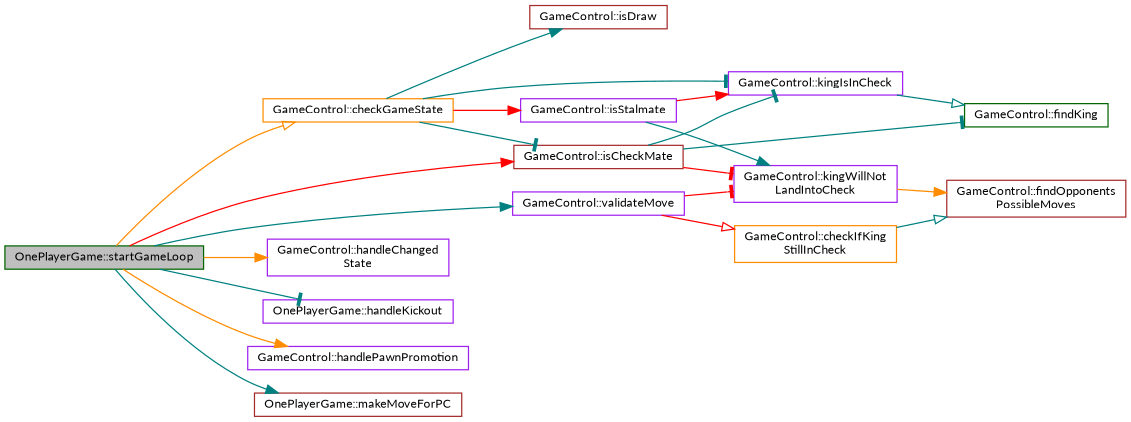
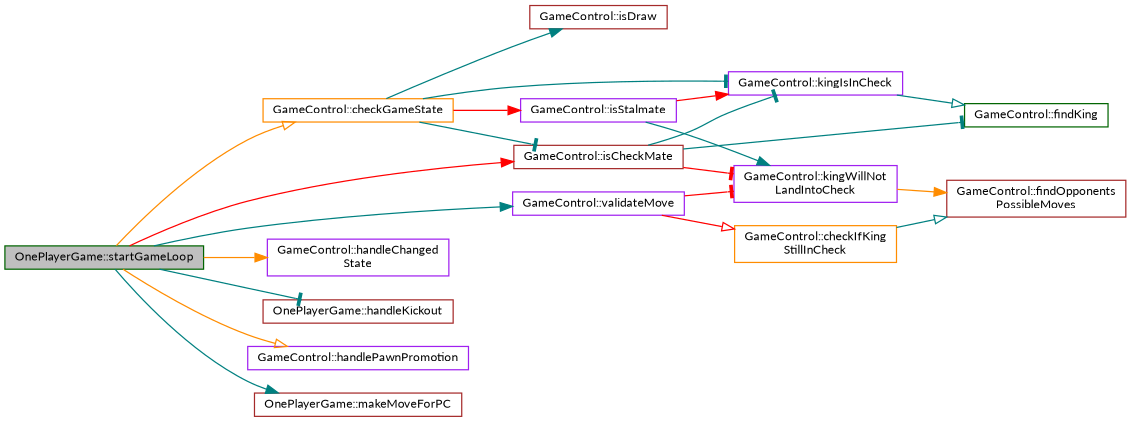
(197, 312) -> (197, 312)
(358, 312) -> (358, 312)
